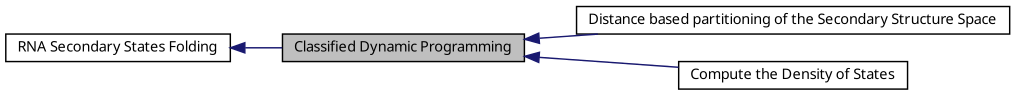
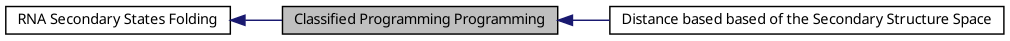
(793, 20) -> (807, 20)
(403, 48) -> (420, 20)
(793, 75) -> none
